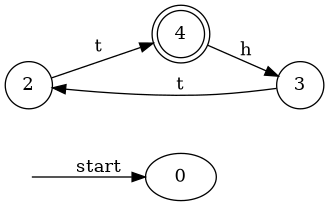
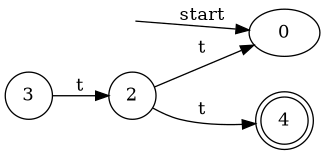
(237, 58) -> none
none -> (198, 69)
